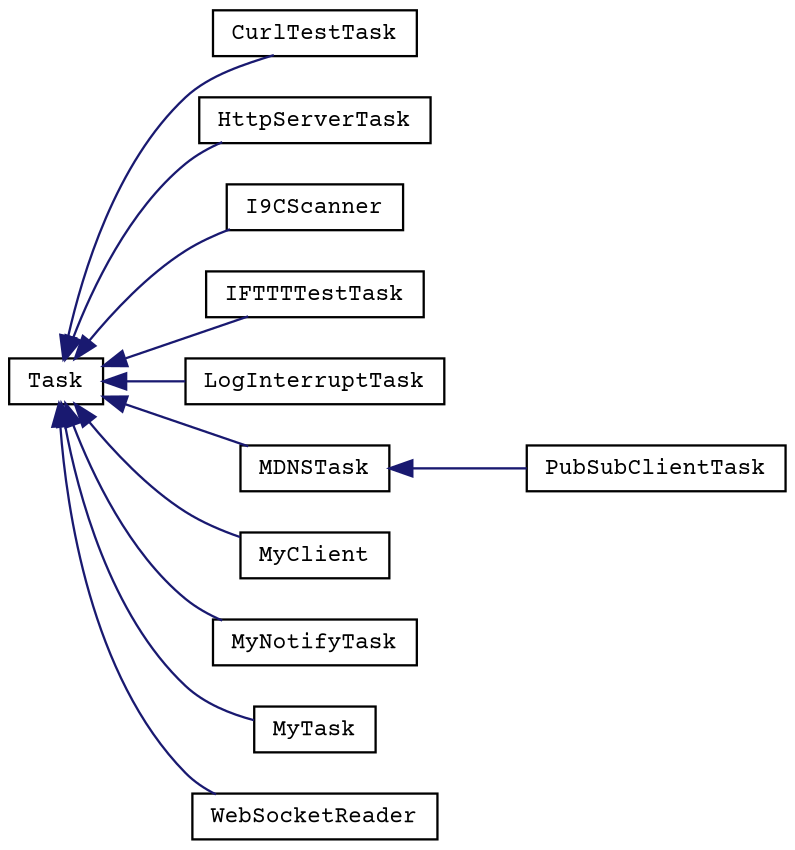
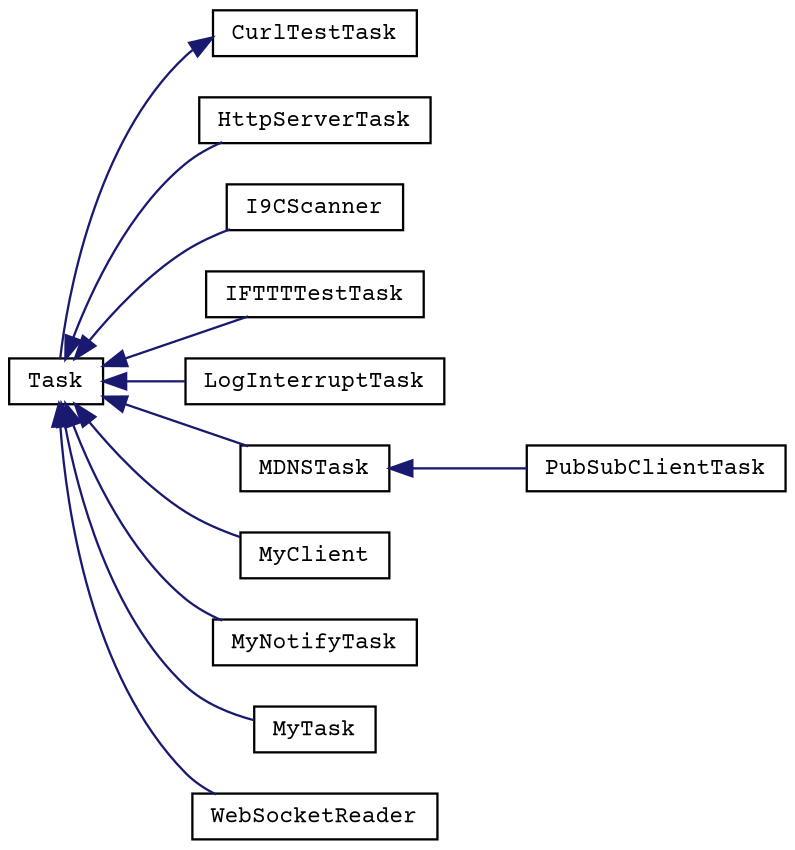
(133, 165) -> (101, 193)
